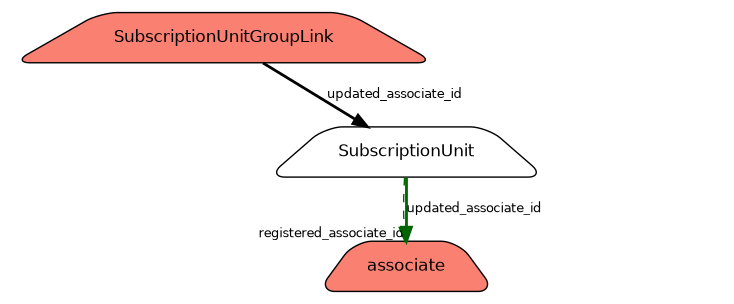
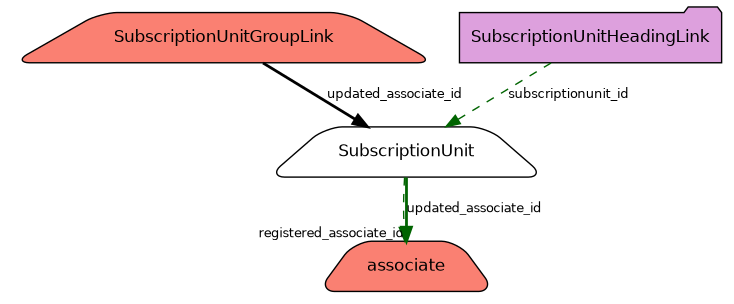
none -> (591, 38)
